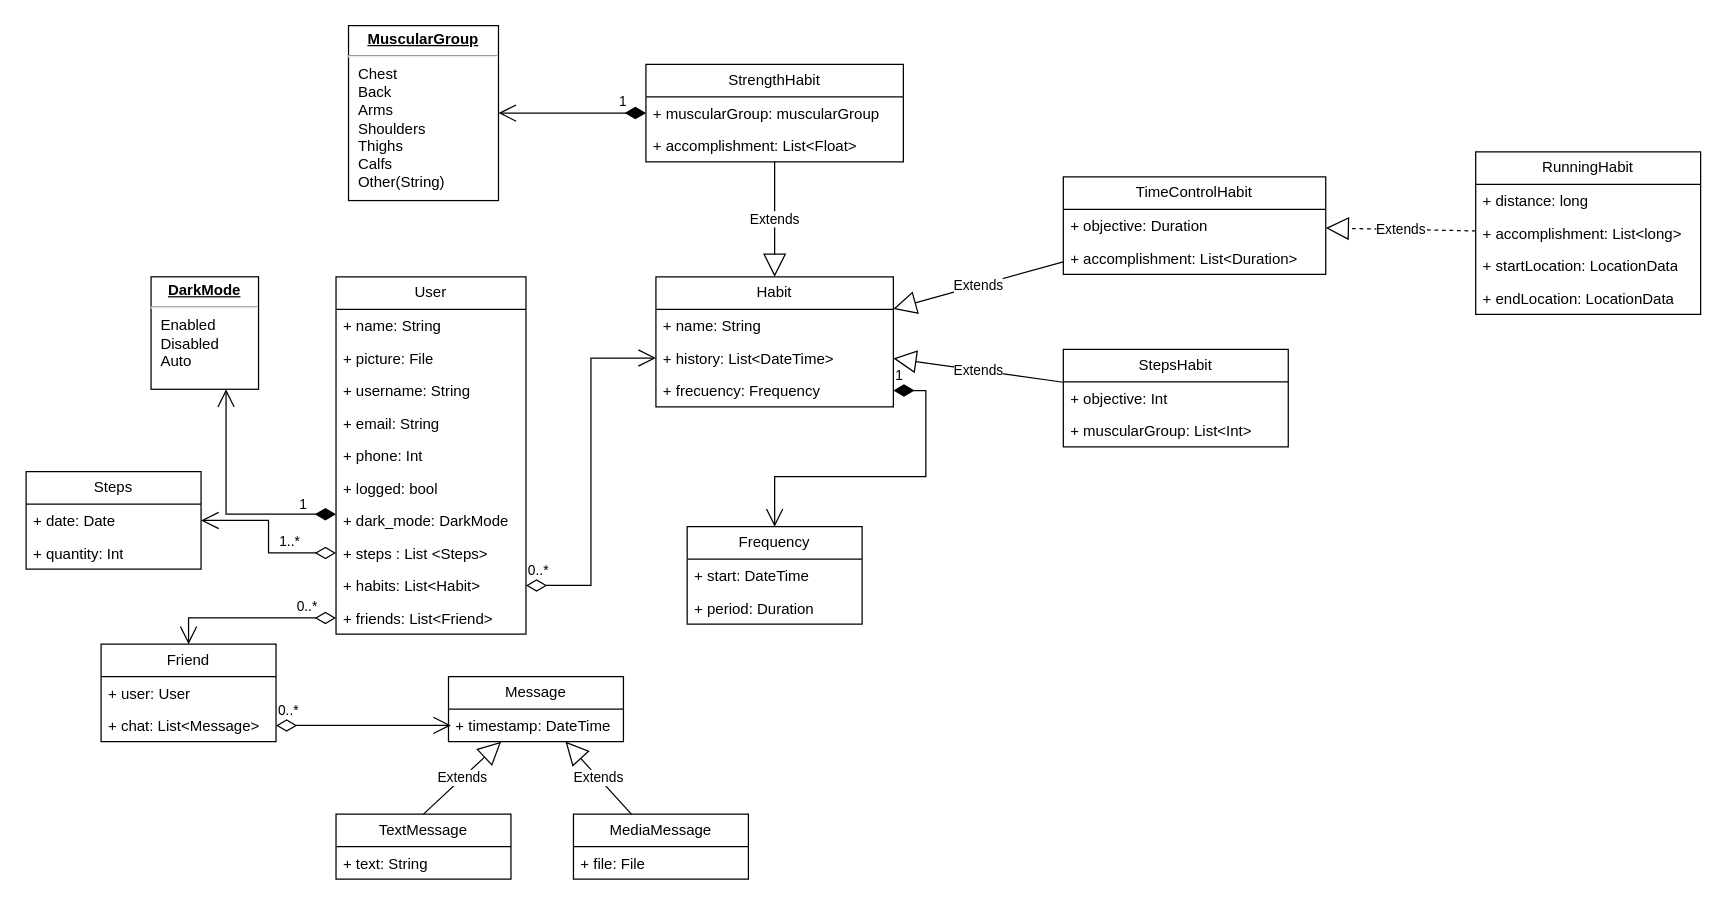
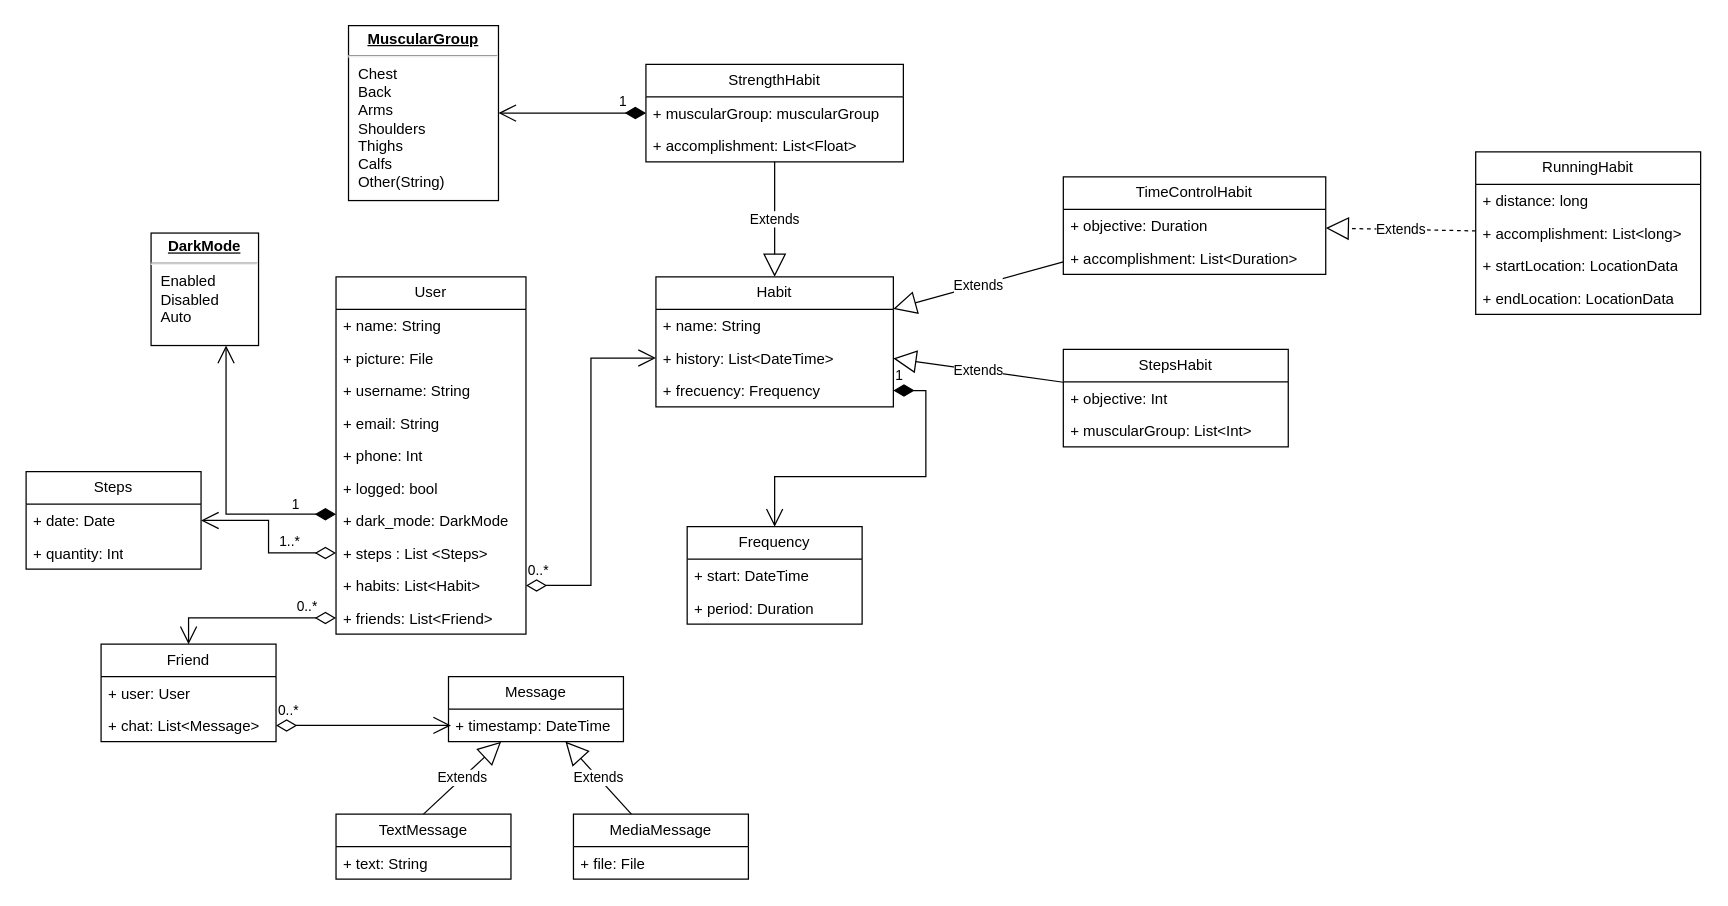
(204, 333) -> (204, 289)
